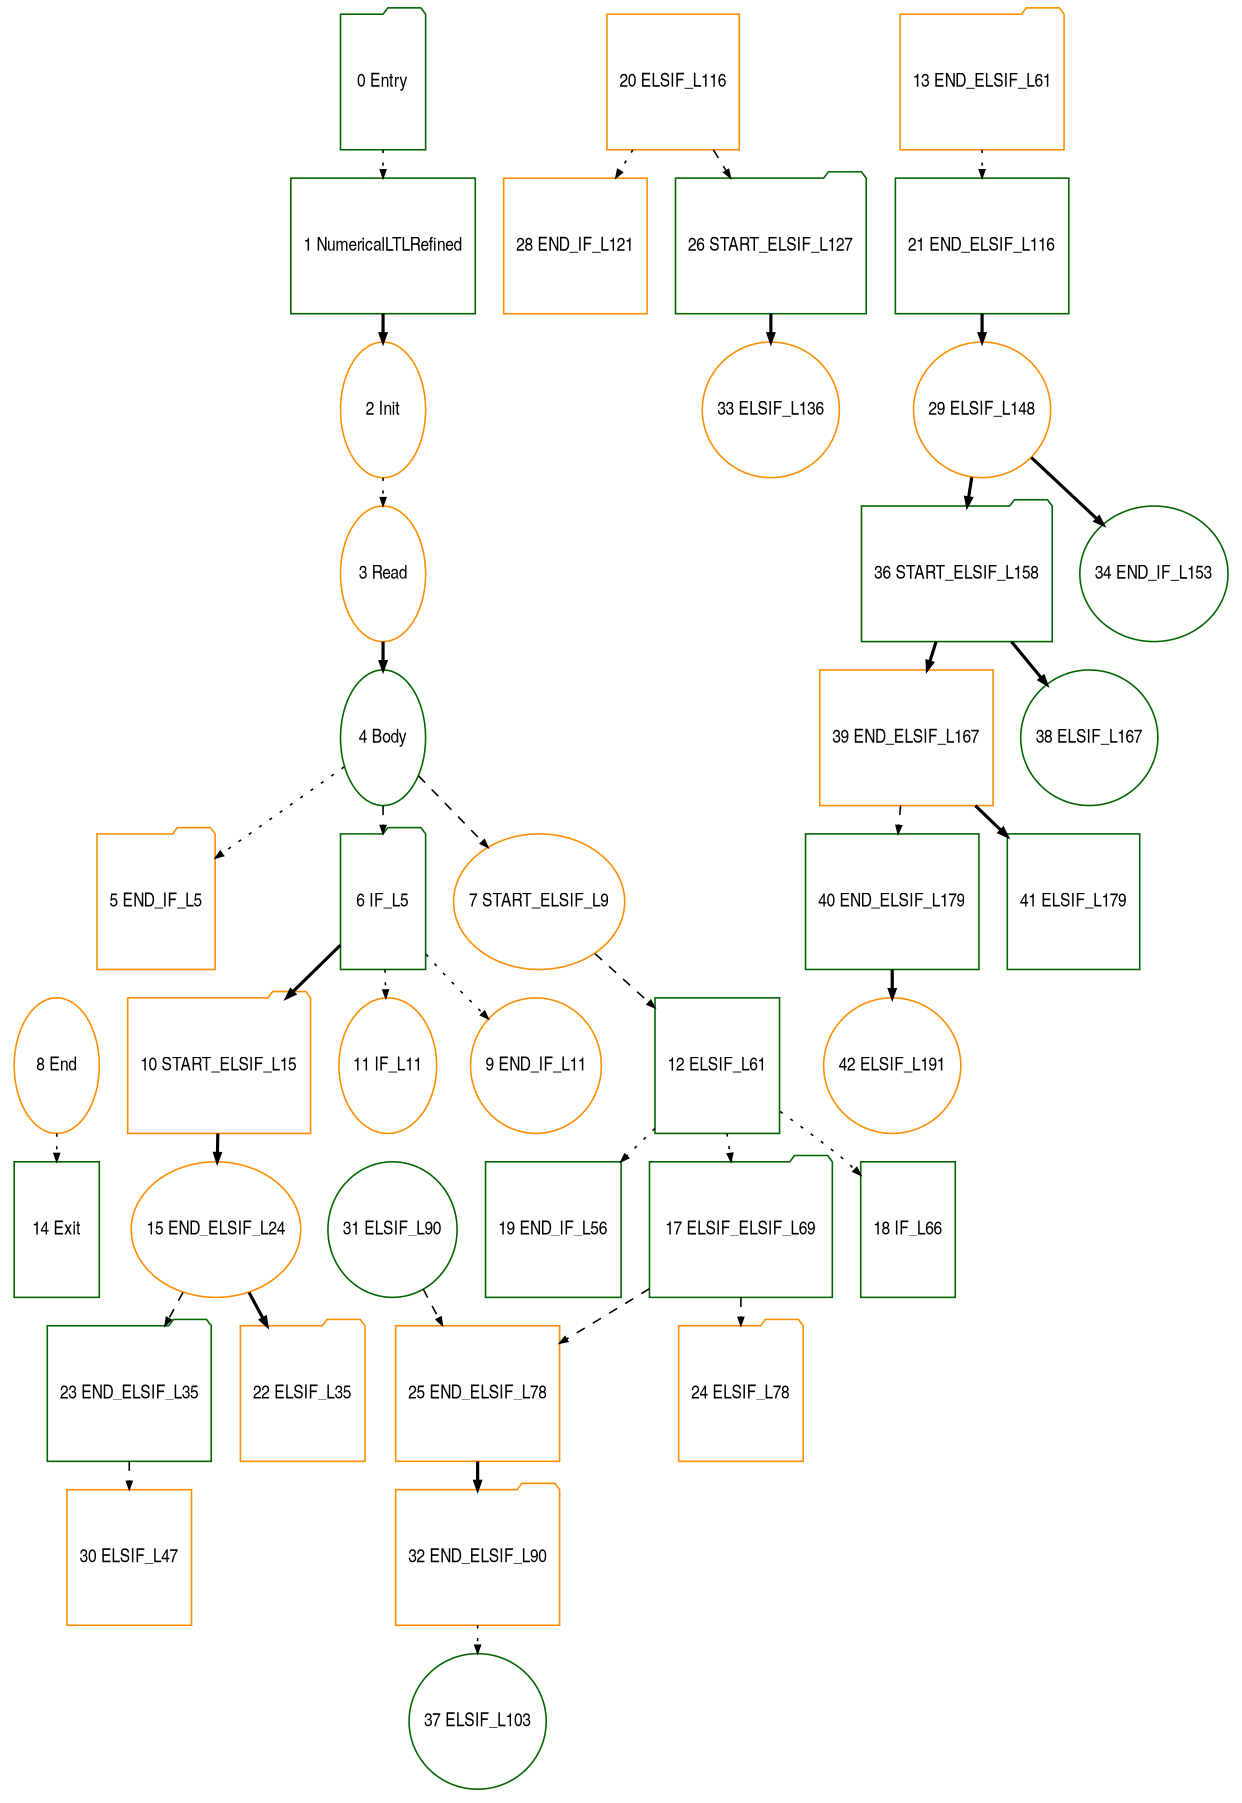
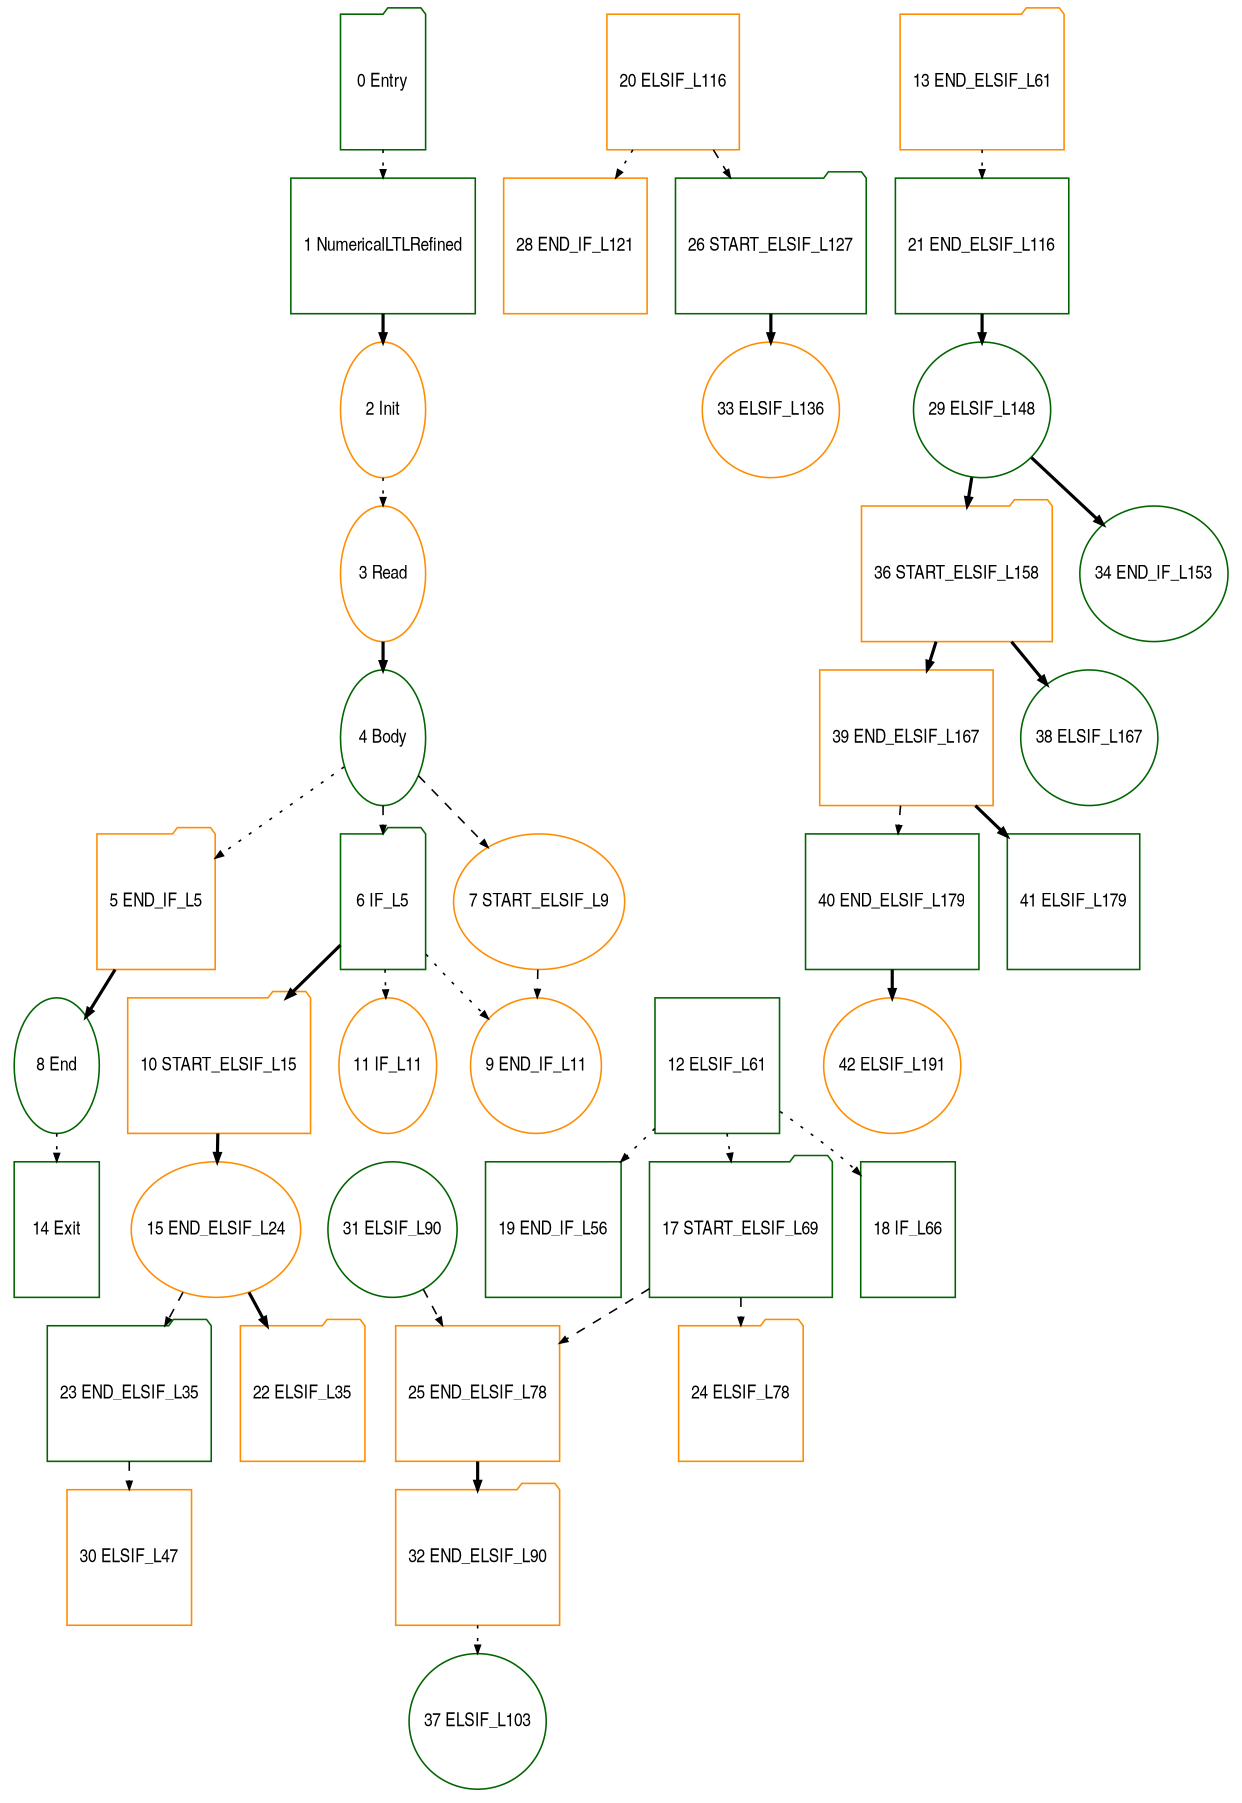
(982, 410) -> (982, 410)
(957, 574) -> (957, 574)
(622, 978) -> (538, 979)
none -> (103, 990)
(57, 1066) -> (57, 1066)
(741, 1230) -> (741, 1230)
